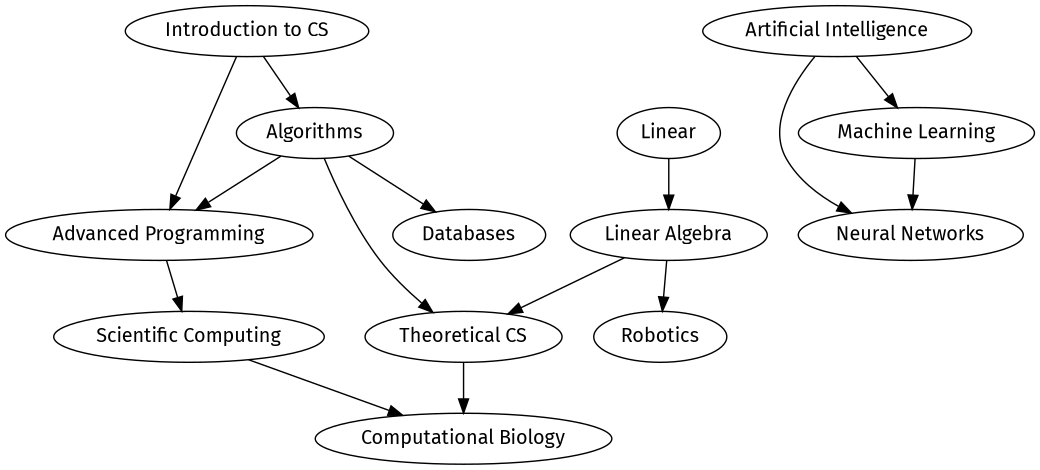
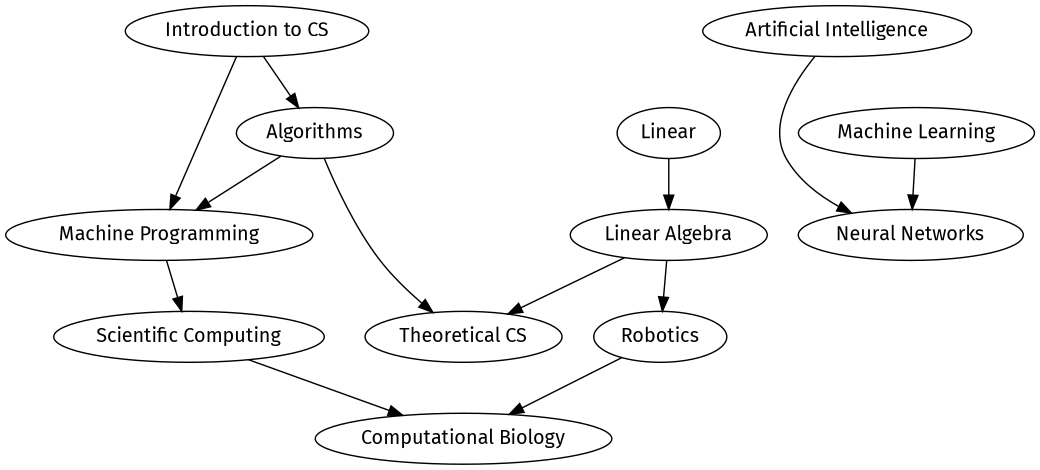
(872, 77) -> none
(159, 235) -> (159, 235)
(469, 235) -> none
(464, 381) -> (572, 383)
